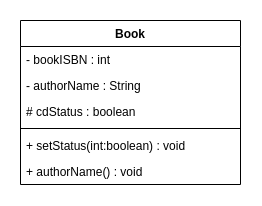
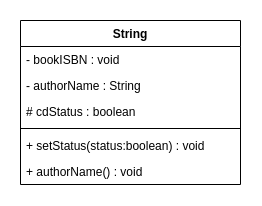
(130, 34) -> (130, 34)
(72, 60) -> (75, 60)
(118, 146) -> (129, 146)
